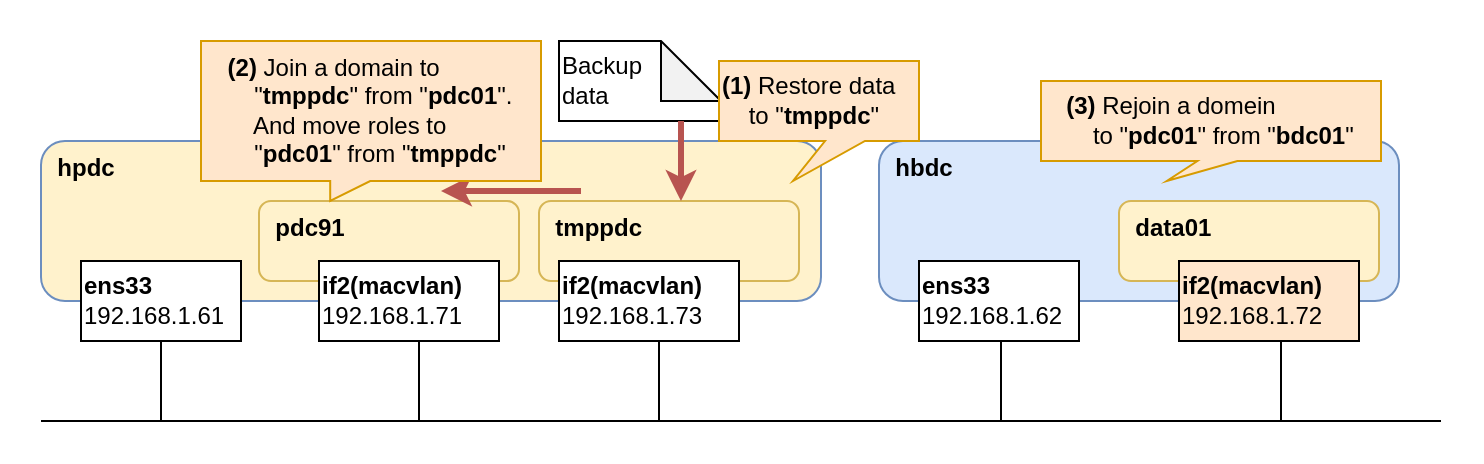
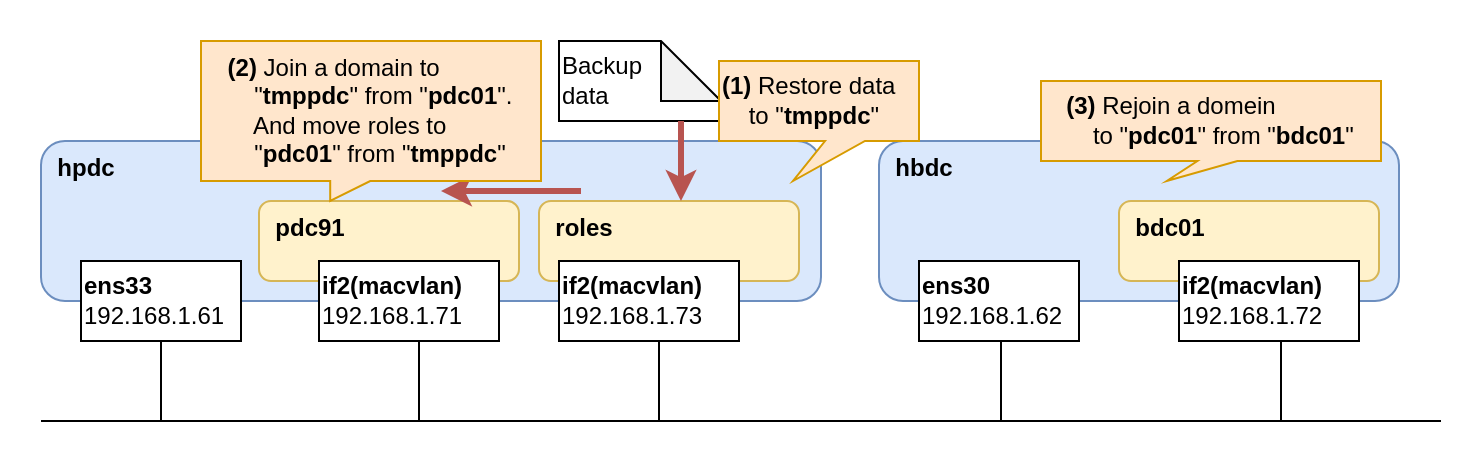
(72, 169) -> (72, 169)
(583, 229) -> (573, 229)
(1163, 229) -> (1157, 229)
(994, 301) -> (994, 301)
(1269, 301) -> (1269, 301)
